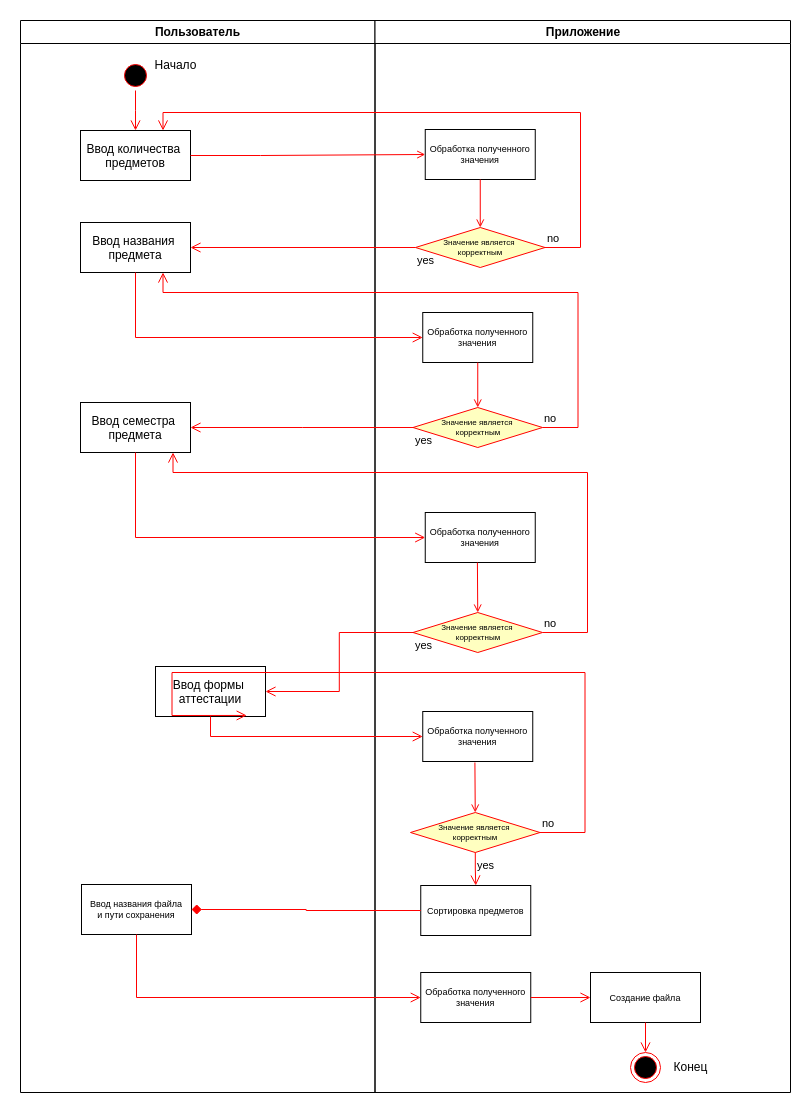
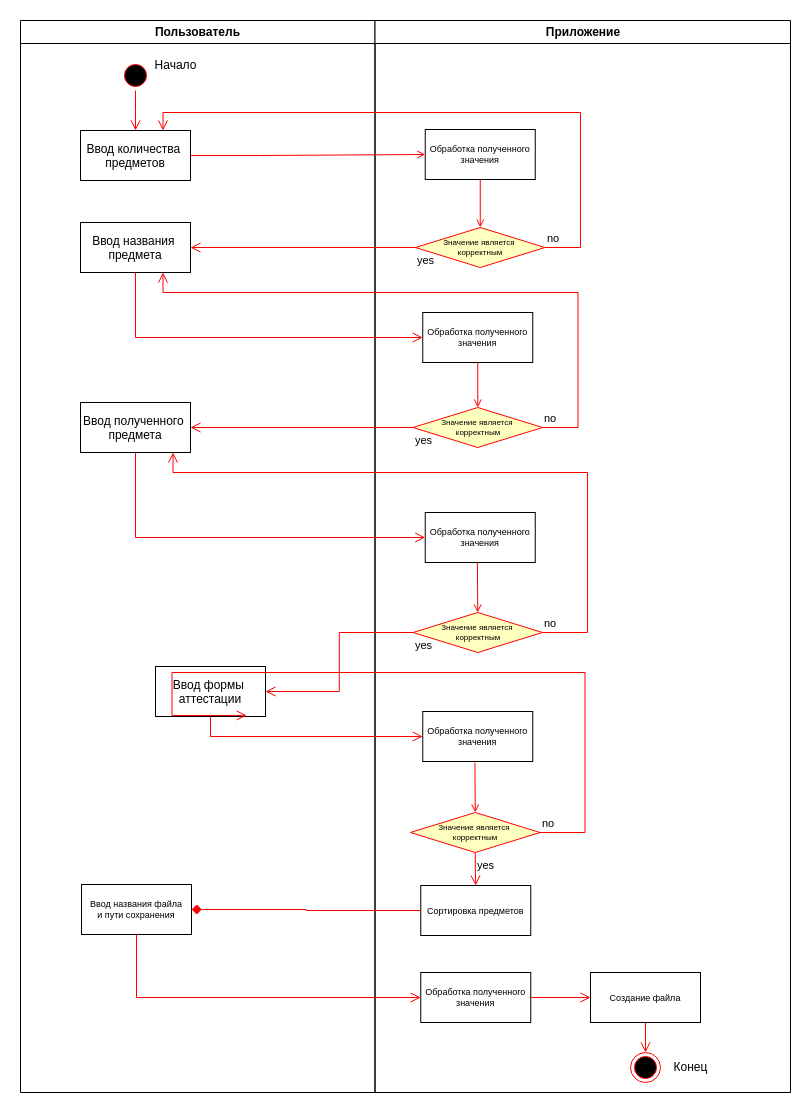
(135, 421) -> (135, 421)
